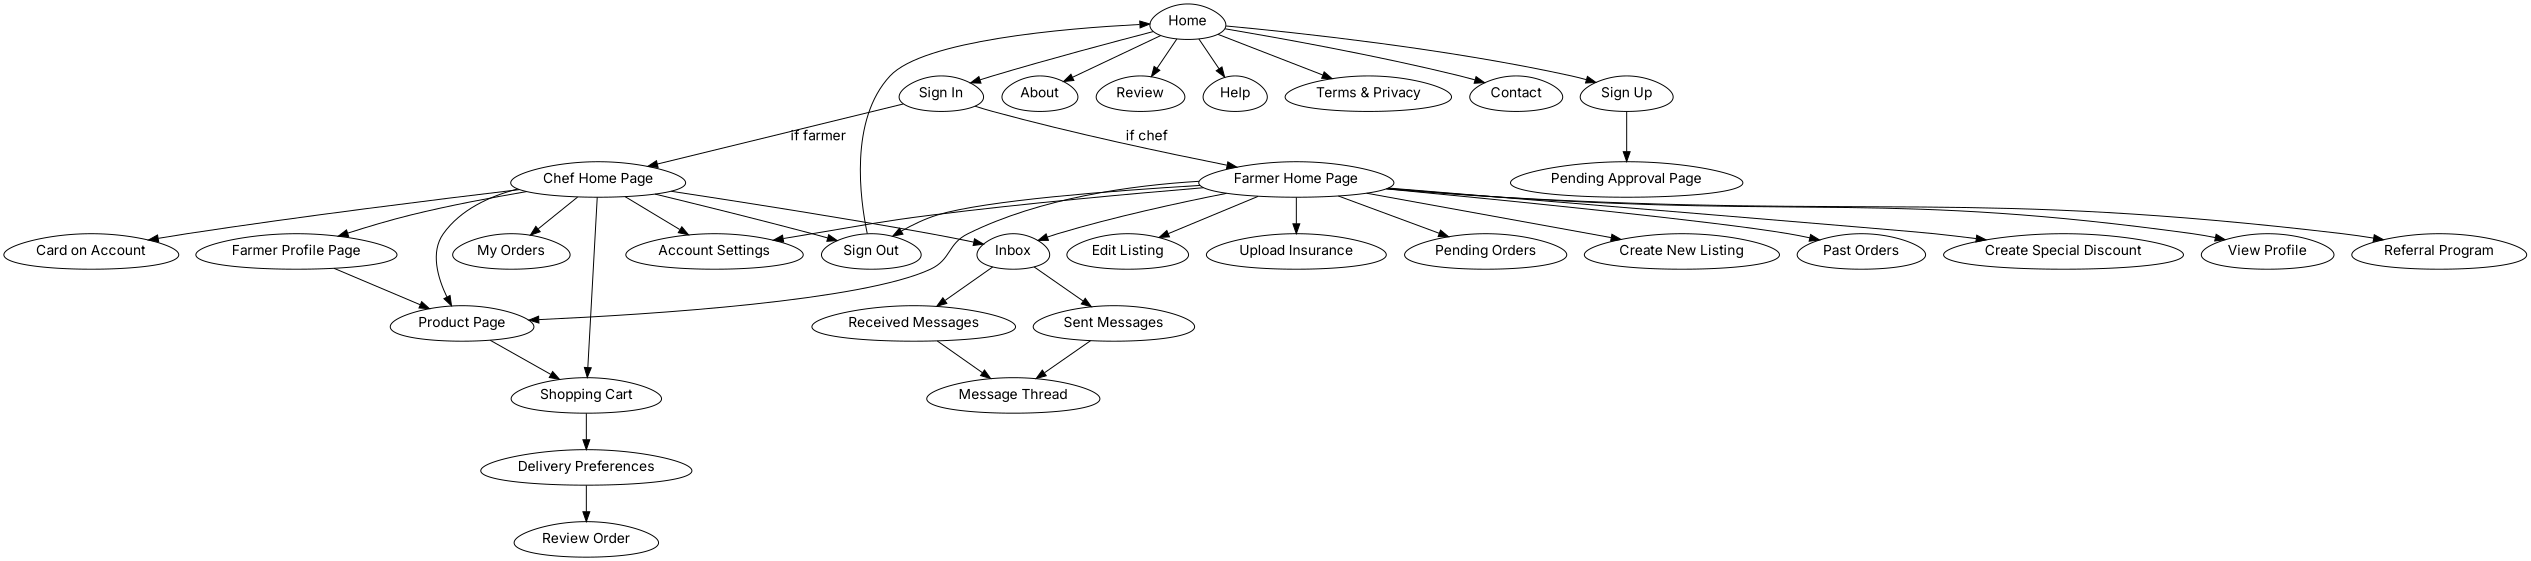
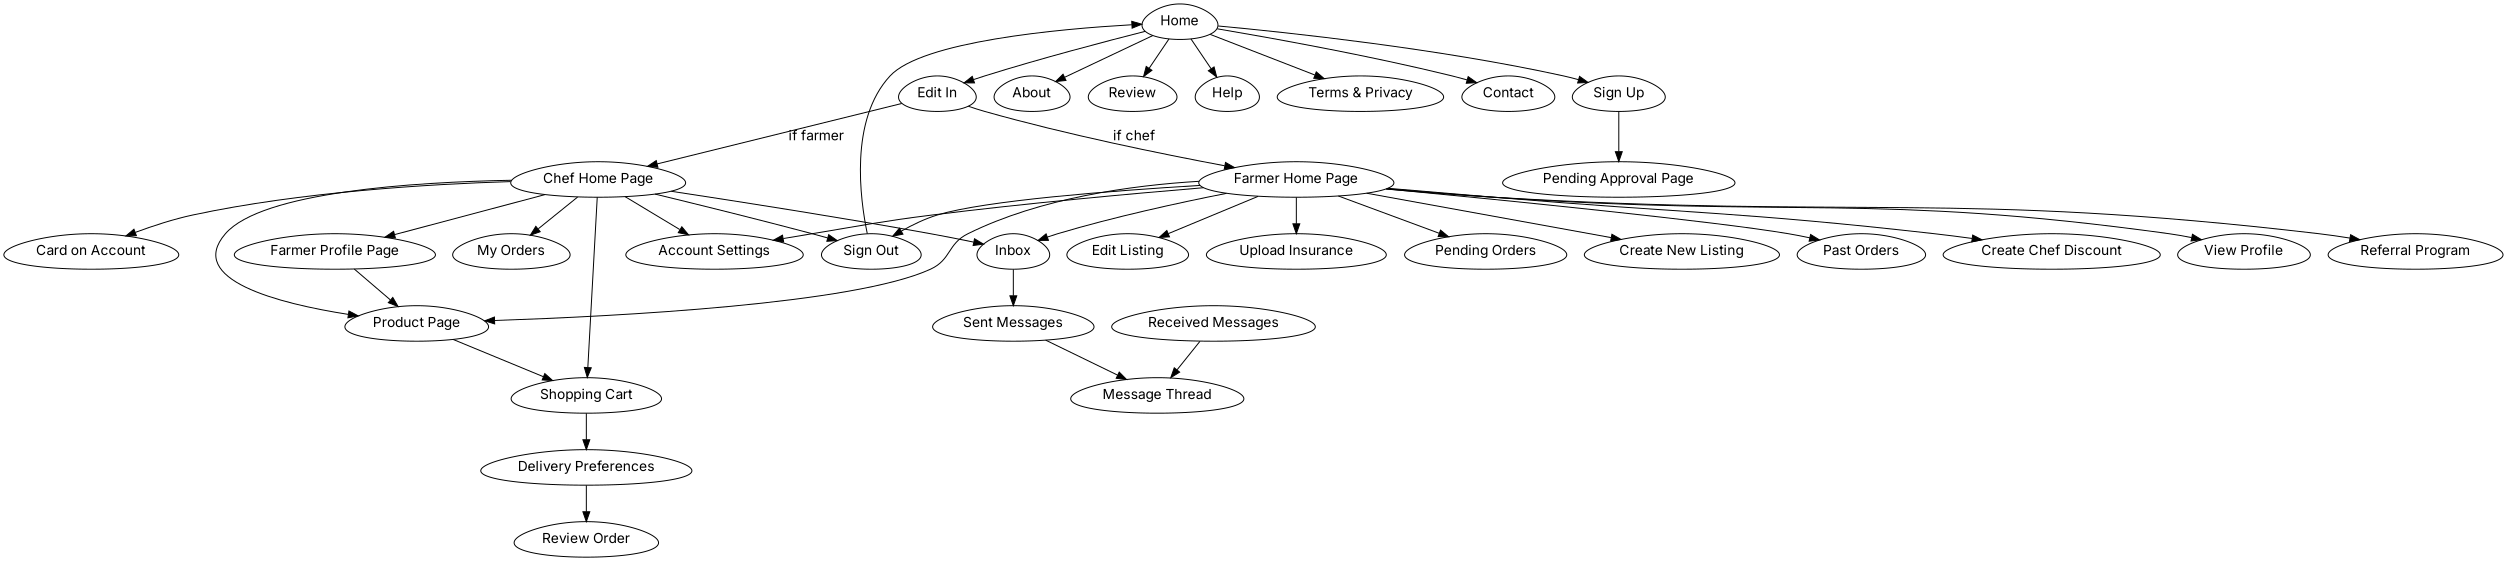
(941, 94) -> (937, 94)
(2064, 251) -> (2052, 251)
(969, 284) -> none
